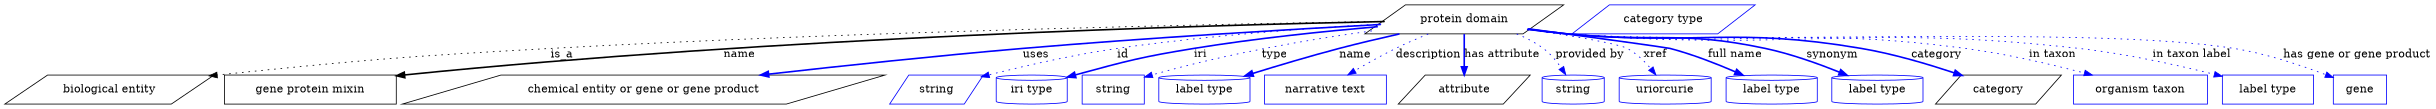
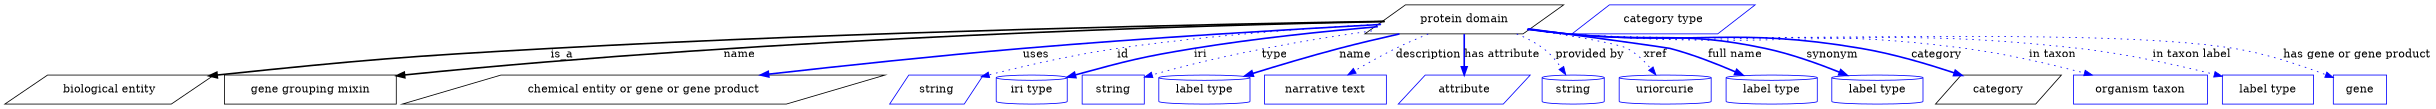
(800, 37) -> (800, 37)
(310, 90) -> (310, 90)
(1464, 90) -> (1464, 90)
